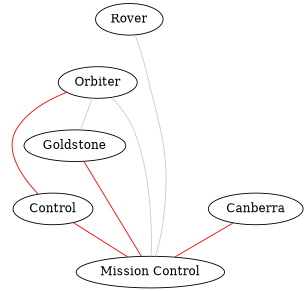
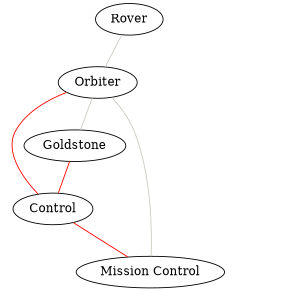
(163, 144) -> (114, 51)
(113, 209) -> (64, 177)
(256, 209) -> none
